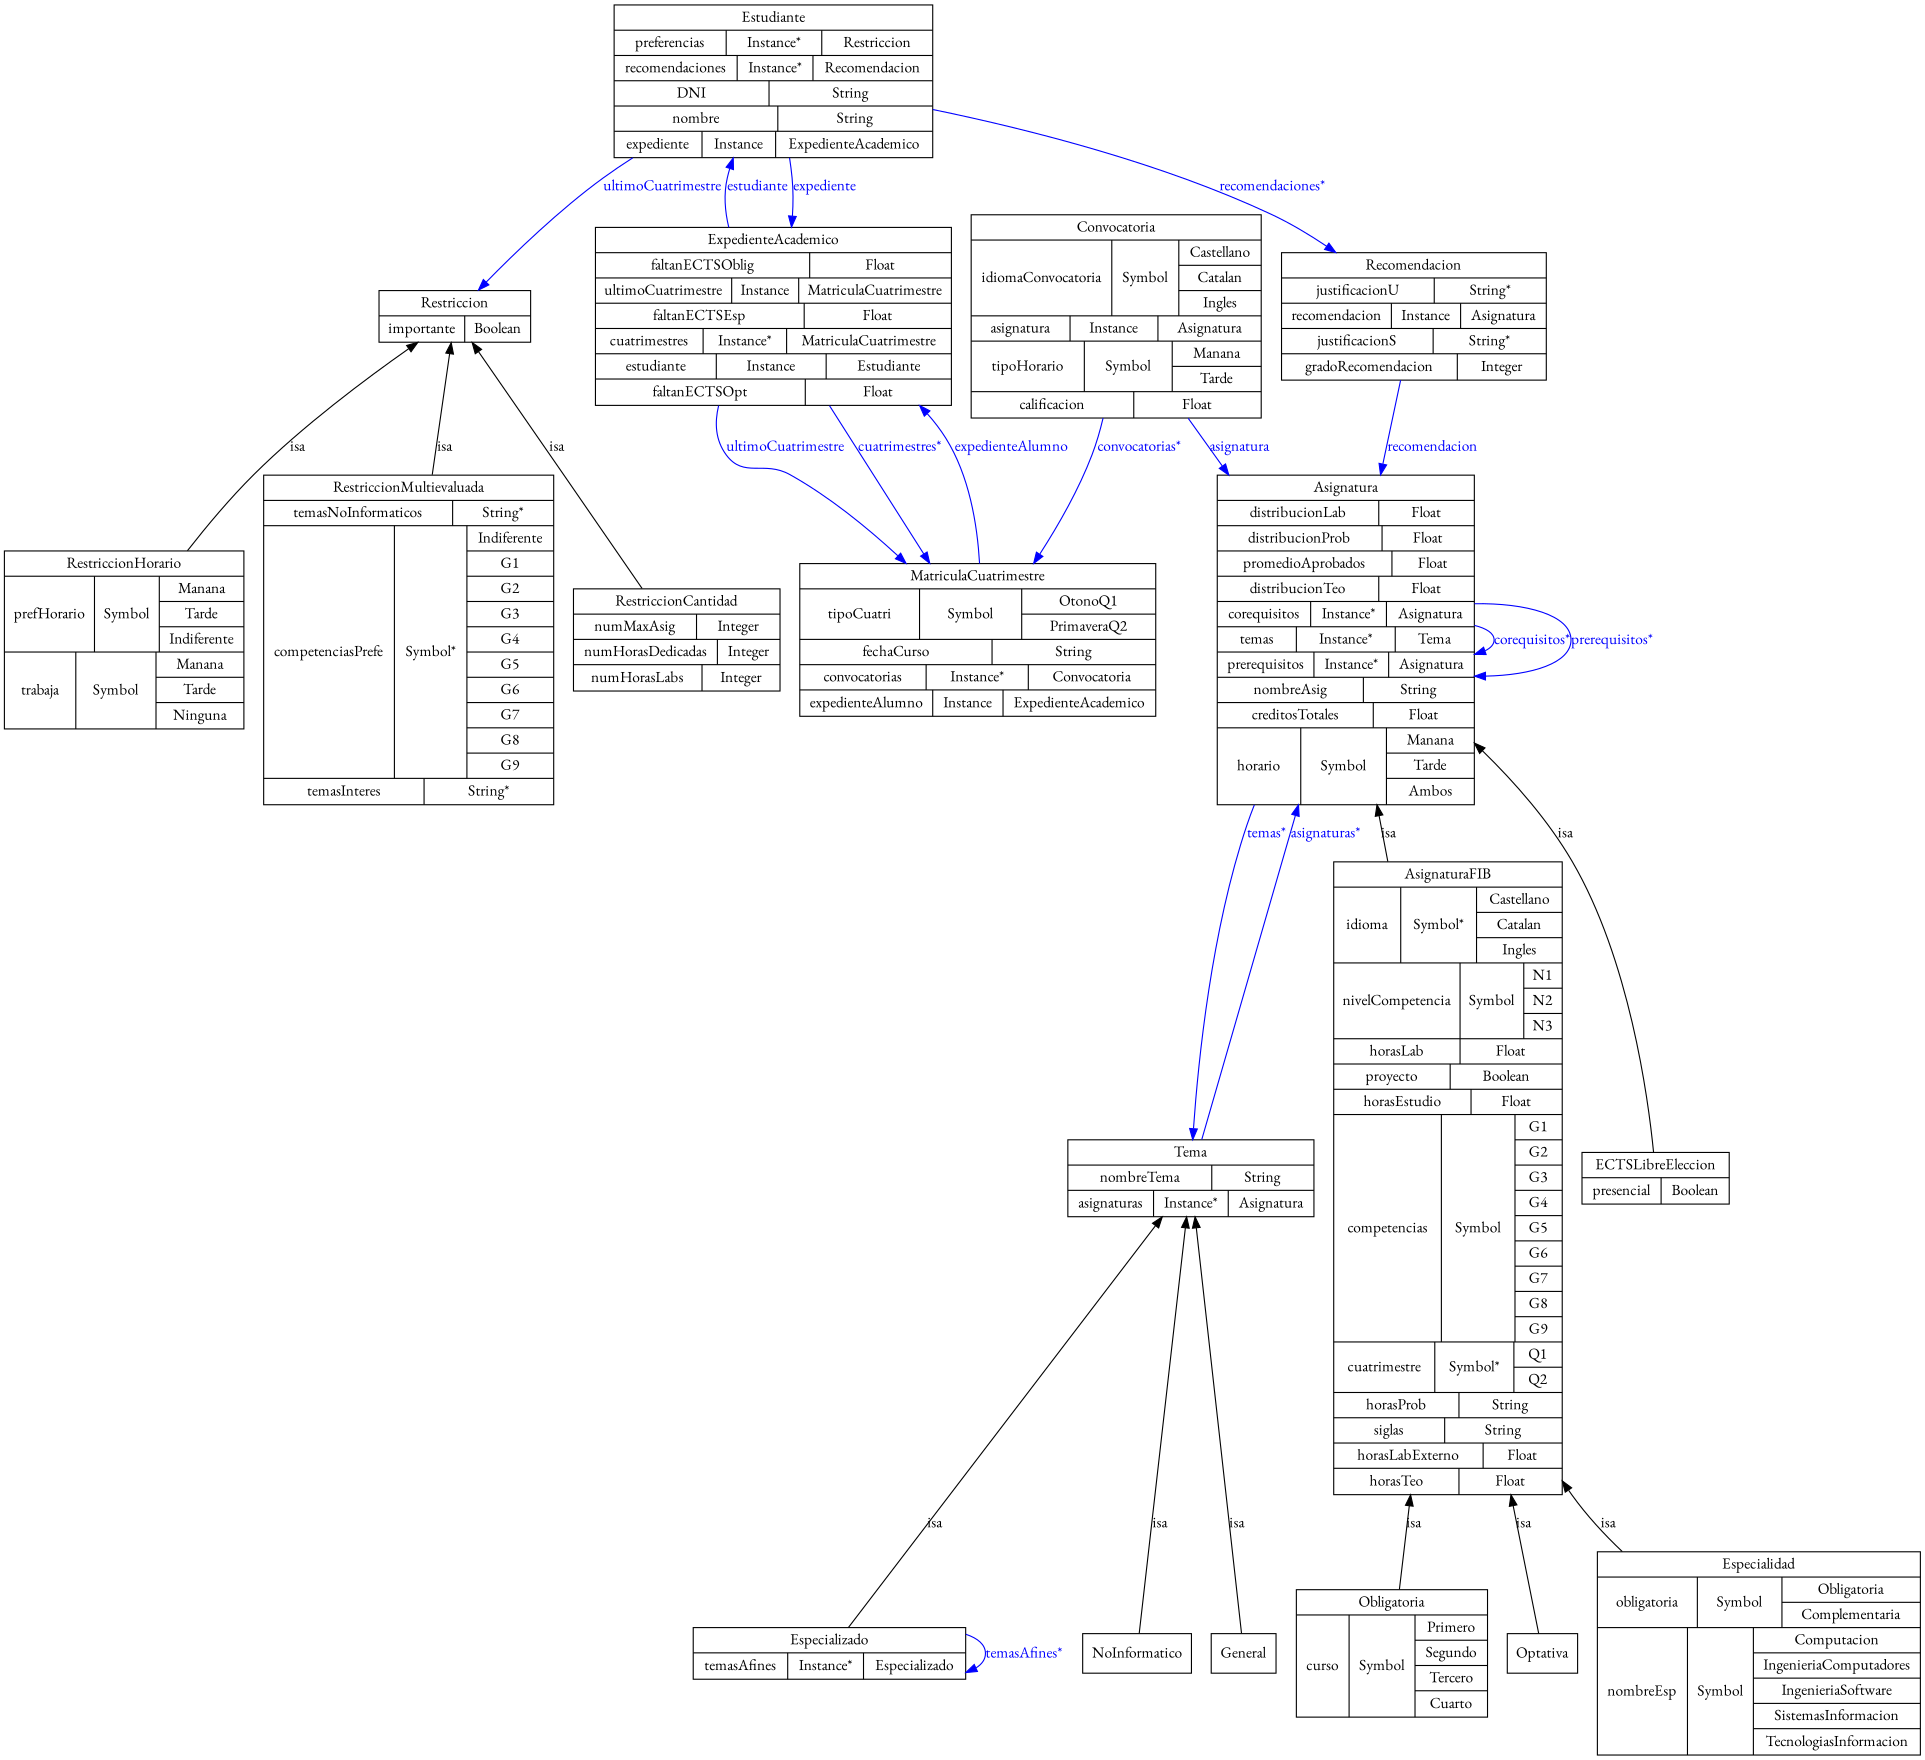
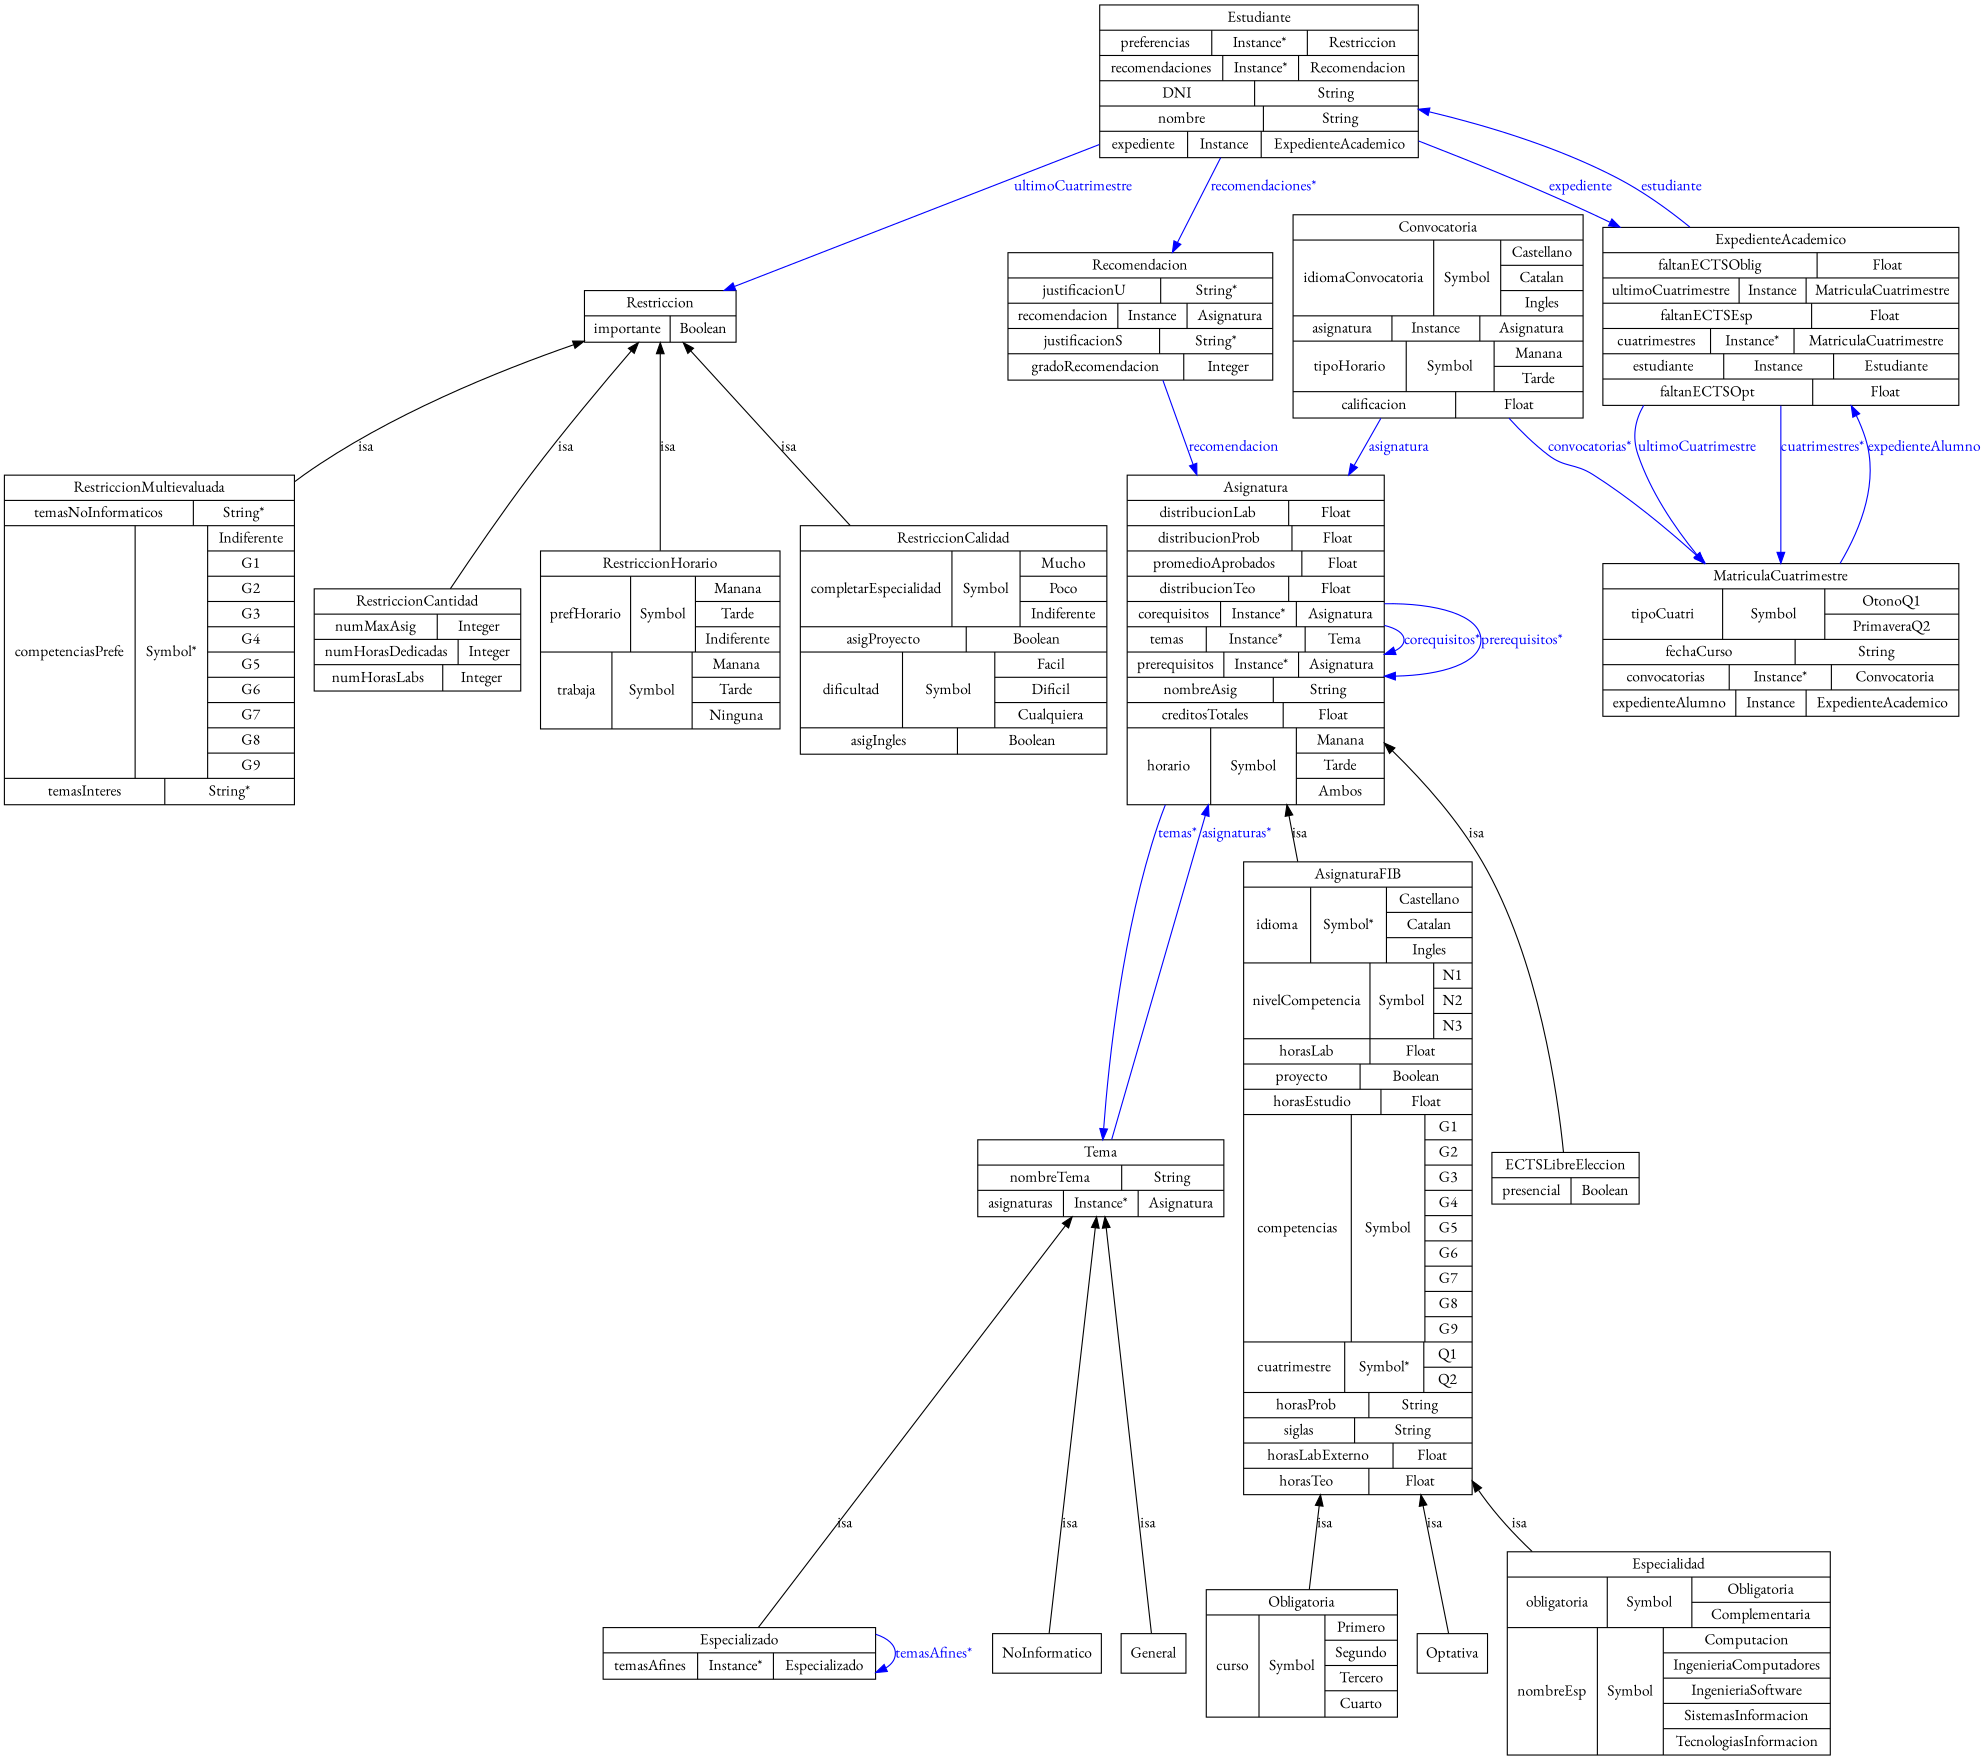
none -> (954, 640)
